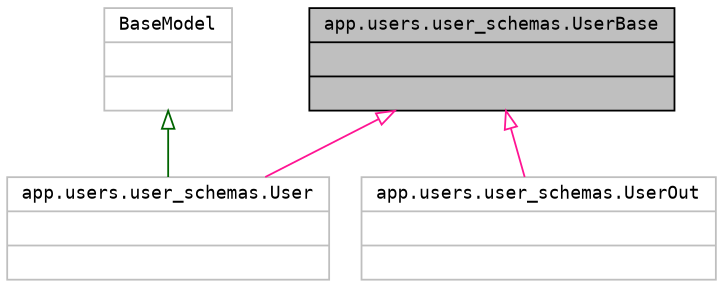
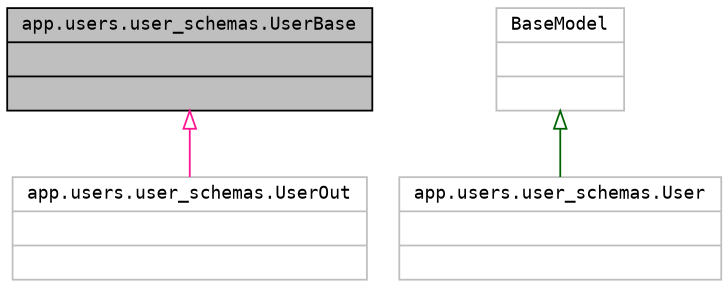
(322, 148) -> none
